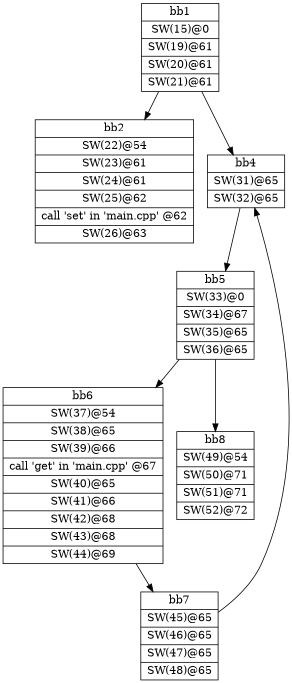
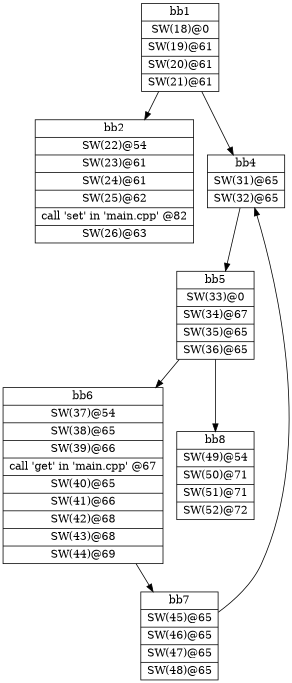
(180, 29) -> (180, 29)
(114, 216) -> (114, 216)
